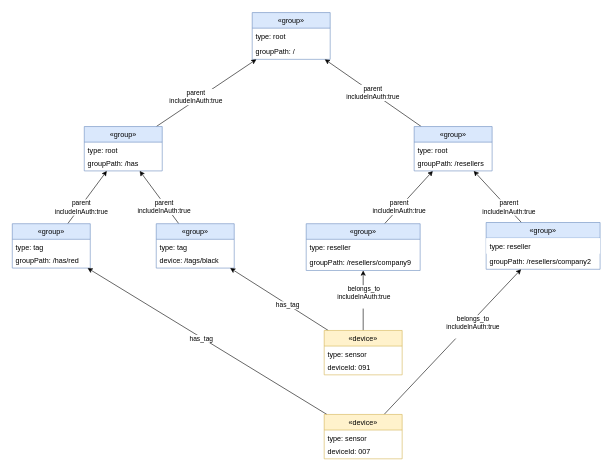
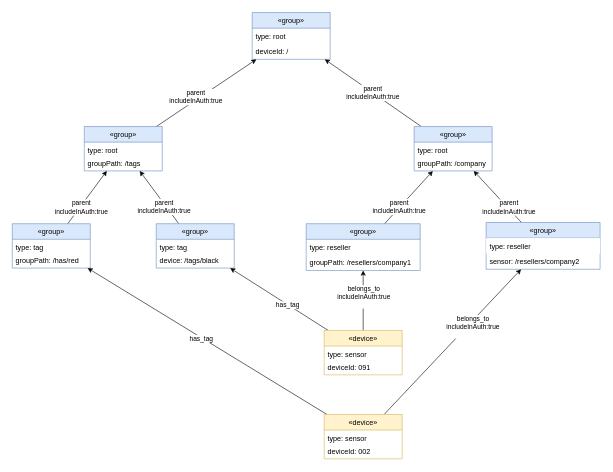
(278, 52) -> (275, 52)
(116, 163) -> (118, 163)
(456, 163) -> (454, 163)
(546, 262) -> (540, 262)
(366, 263) -> (366, 263)
(351, 451) -> (351, 451)
